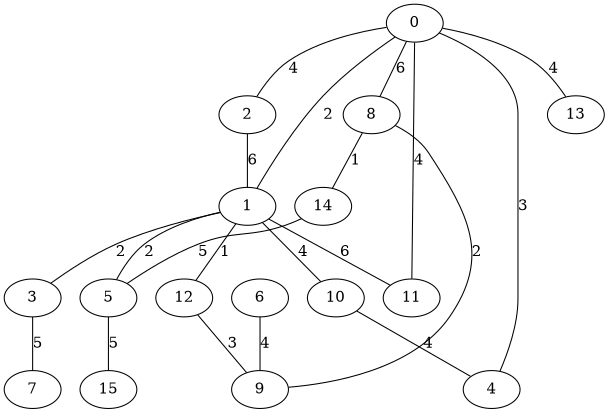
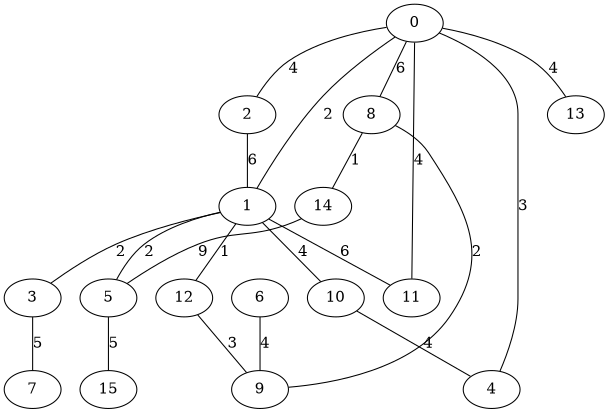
(203, 252) -> (203, 252)
